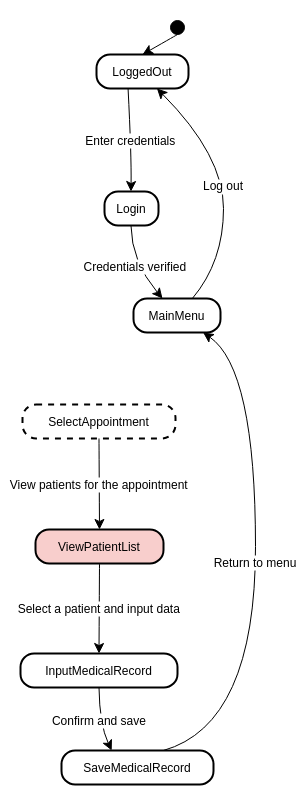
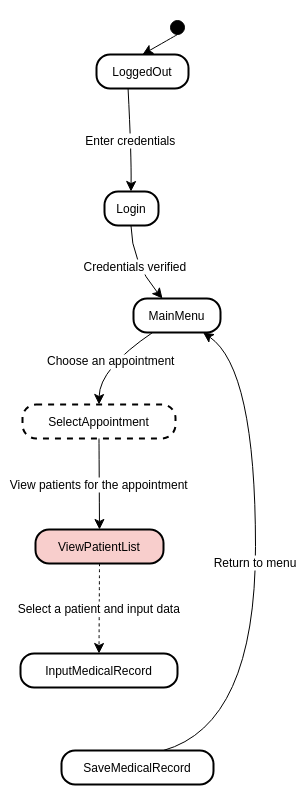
(222, 191) -> none
none -> (119, 359)
(99, 582) -> (99, 582)
(101, 714) -> none
